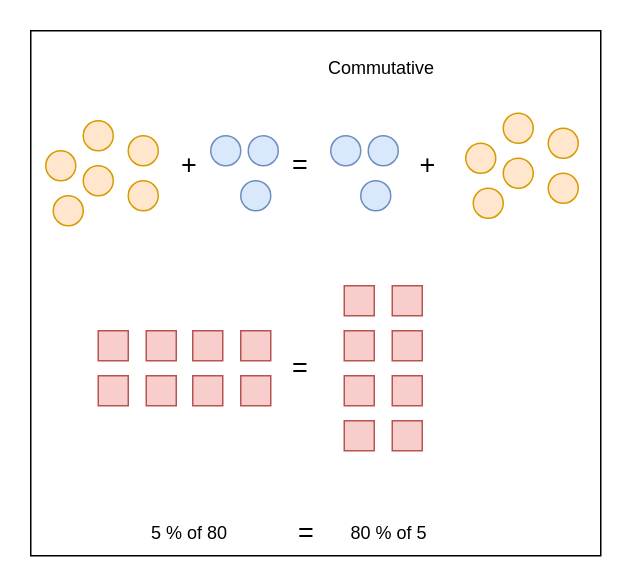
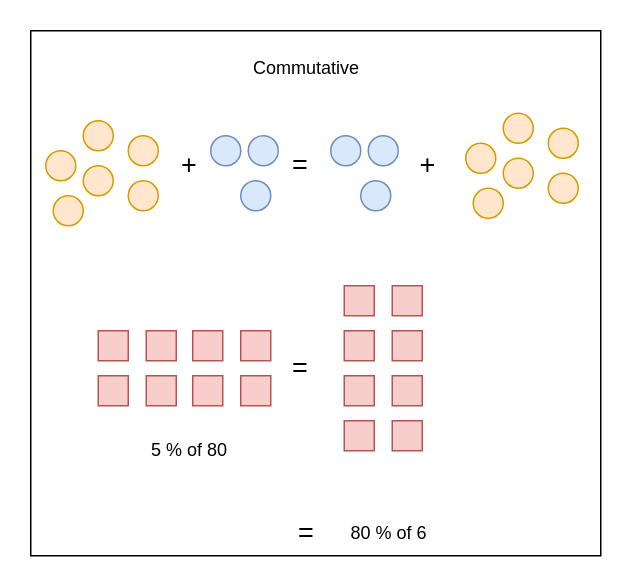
(381, 68) -> (306, 68)
(190, 533) -> (190, 451)
(389, 533) -> (389, 533)
